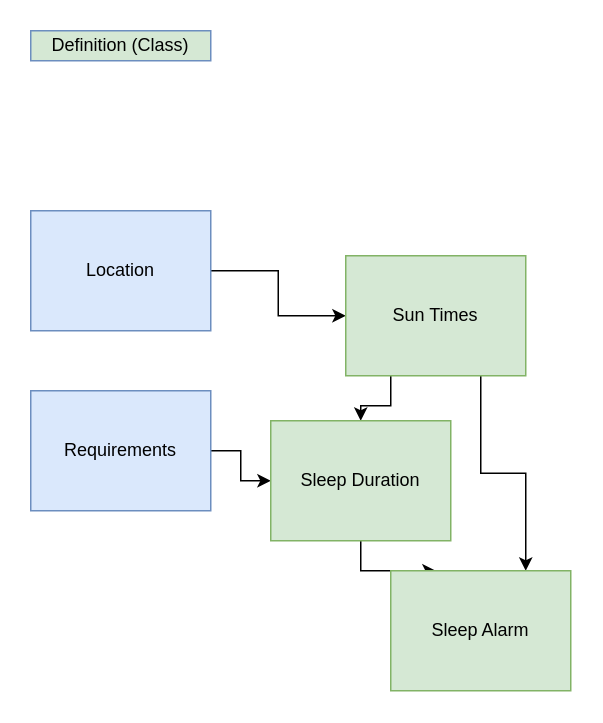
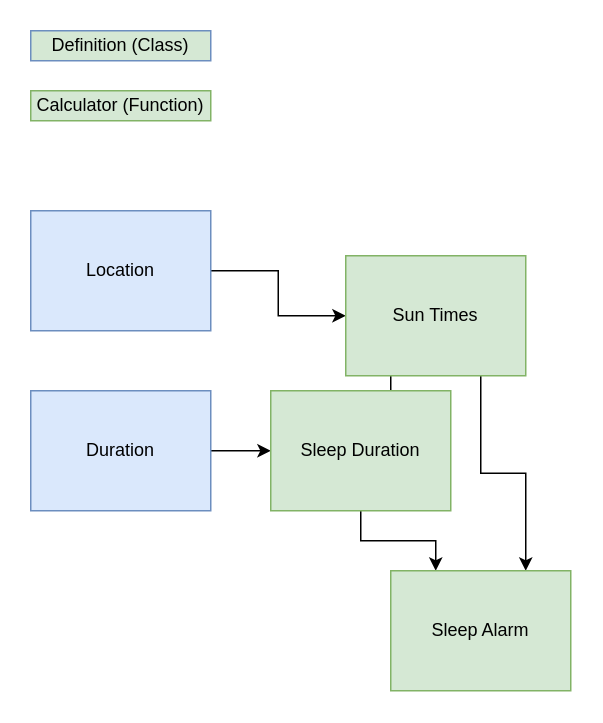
none -> (121, 106)
(121, 451) -> (121, 451)
(361, 481) -> (361, 451)
